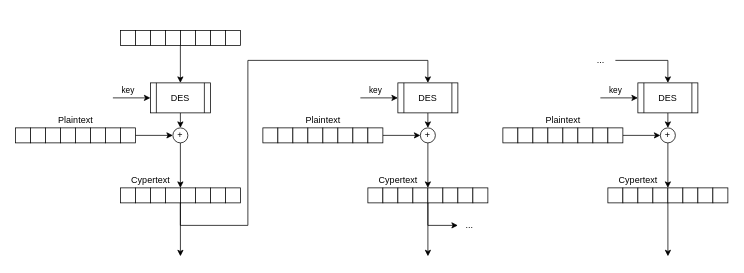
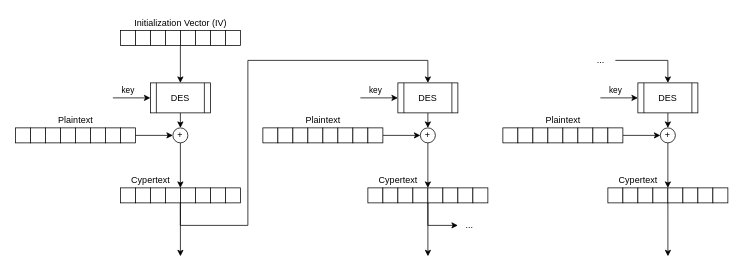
none -> (180, 23)
